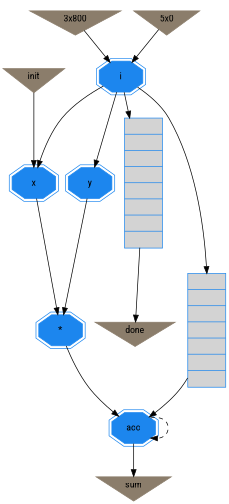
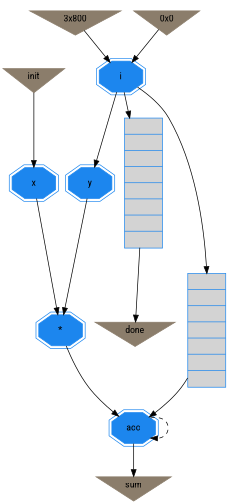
(167, 19) -> (167, 19)
(63, 116) -> none
